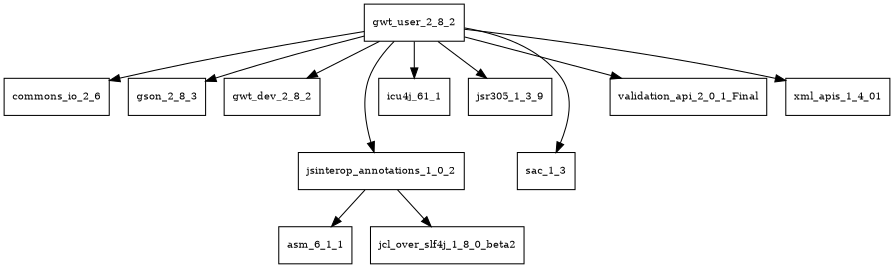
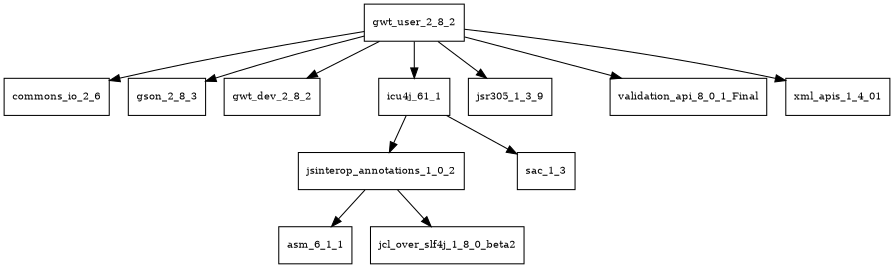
(553, 68) -> (477, 132)
(366, 88) -> (400, 129)
(688, 97) -> (688, 97)
